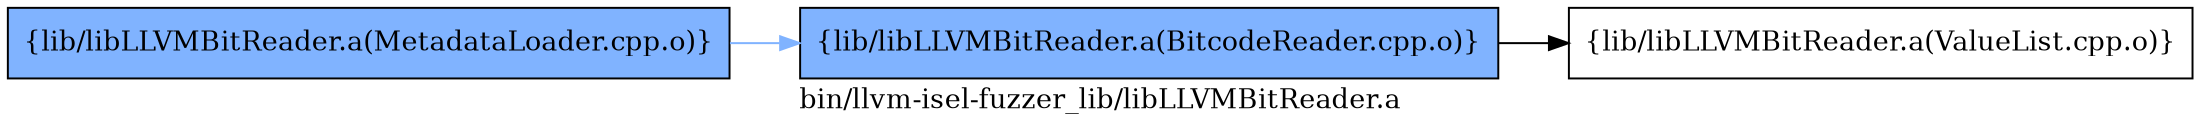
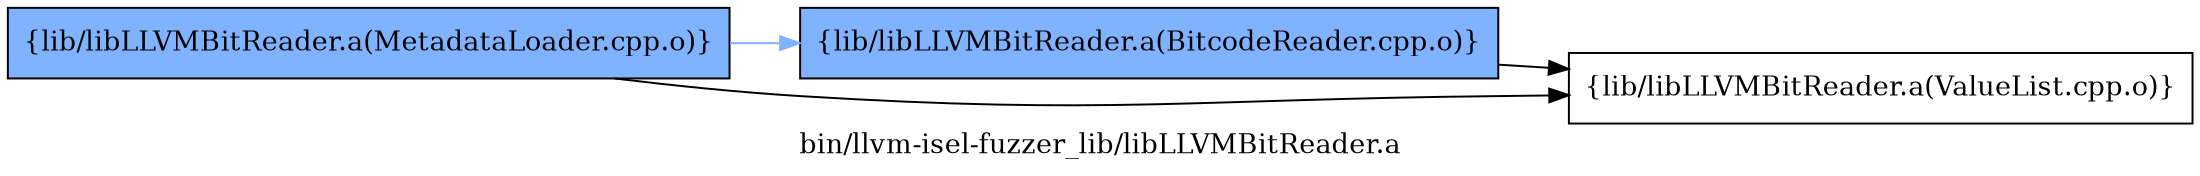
none -> (1081, 105)
